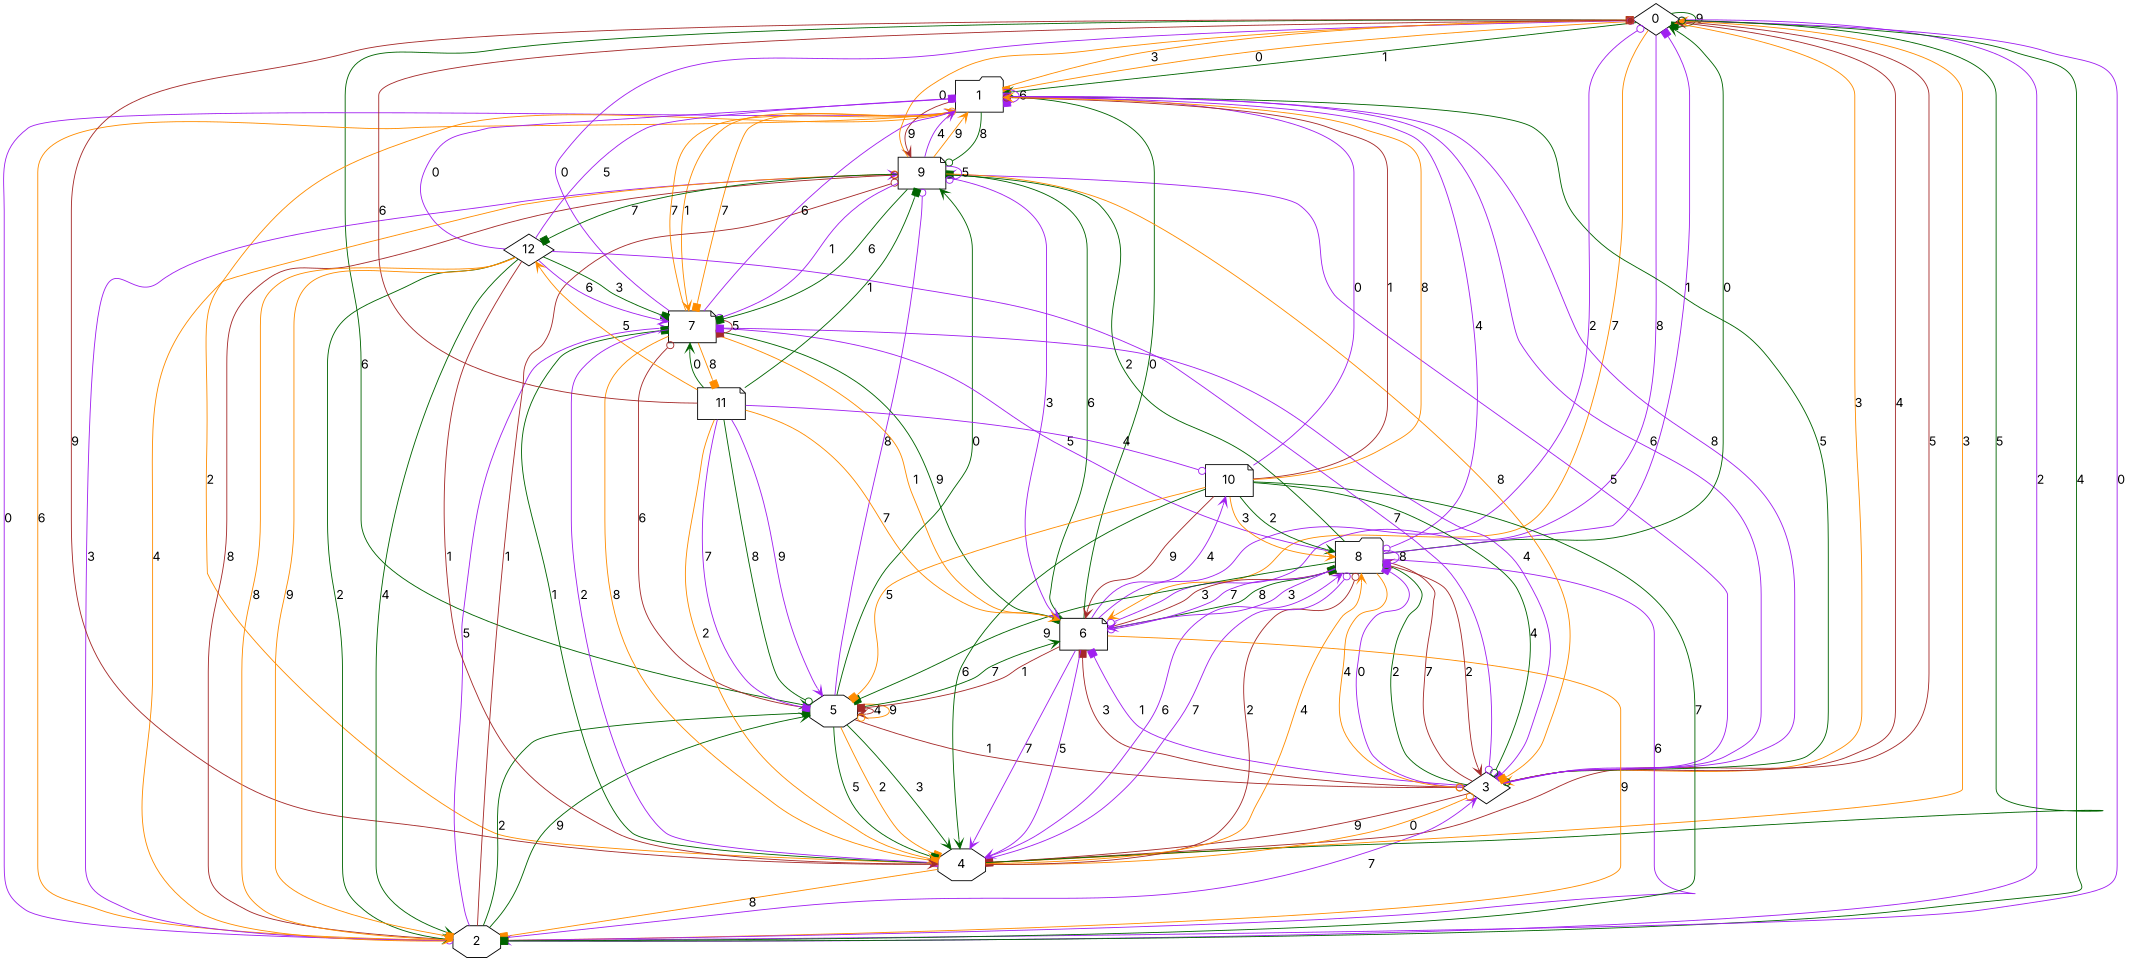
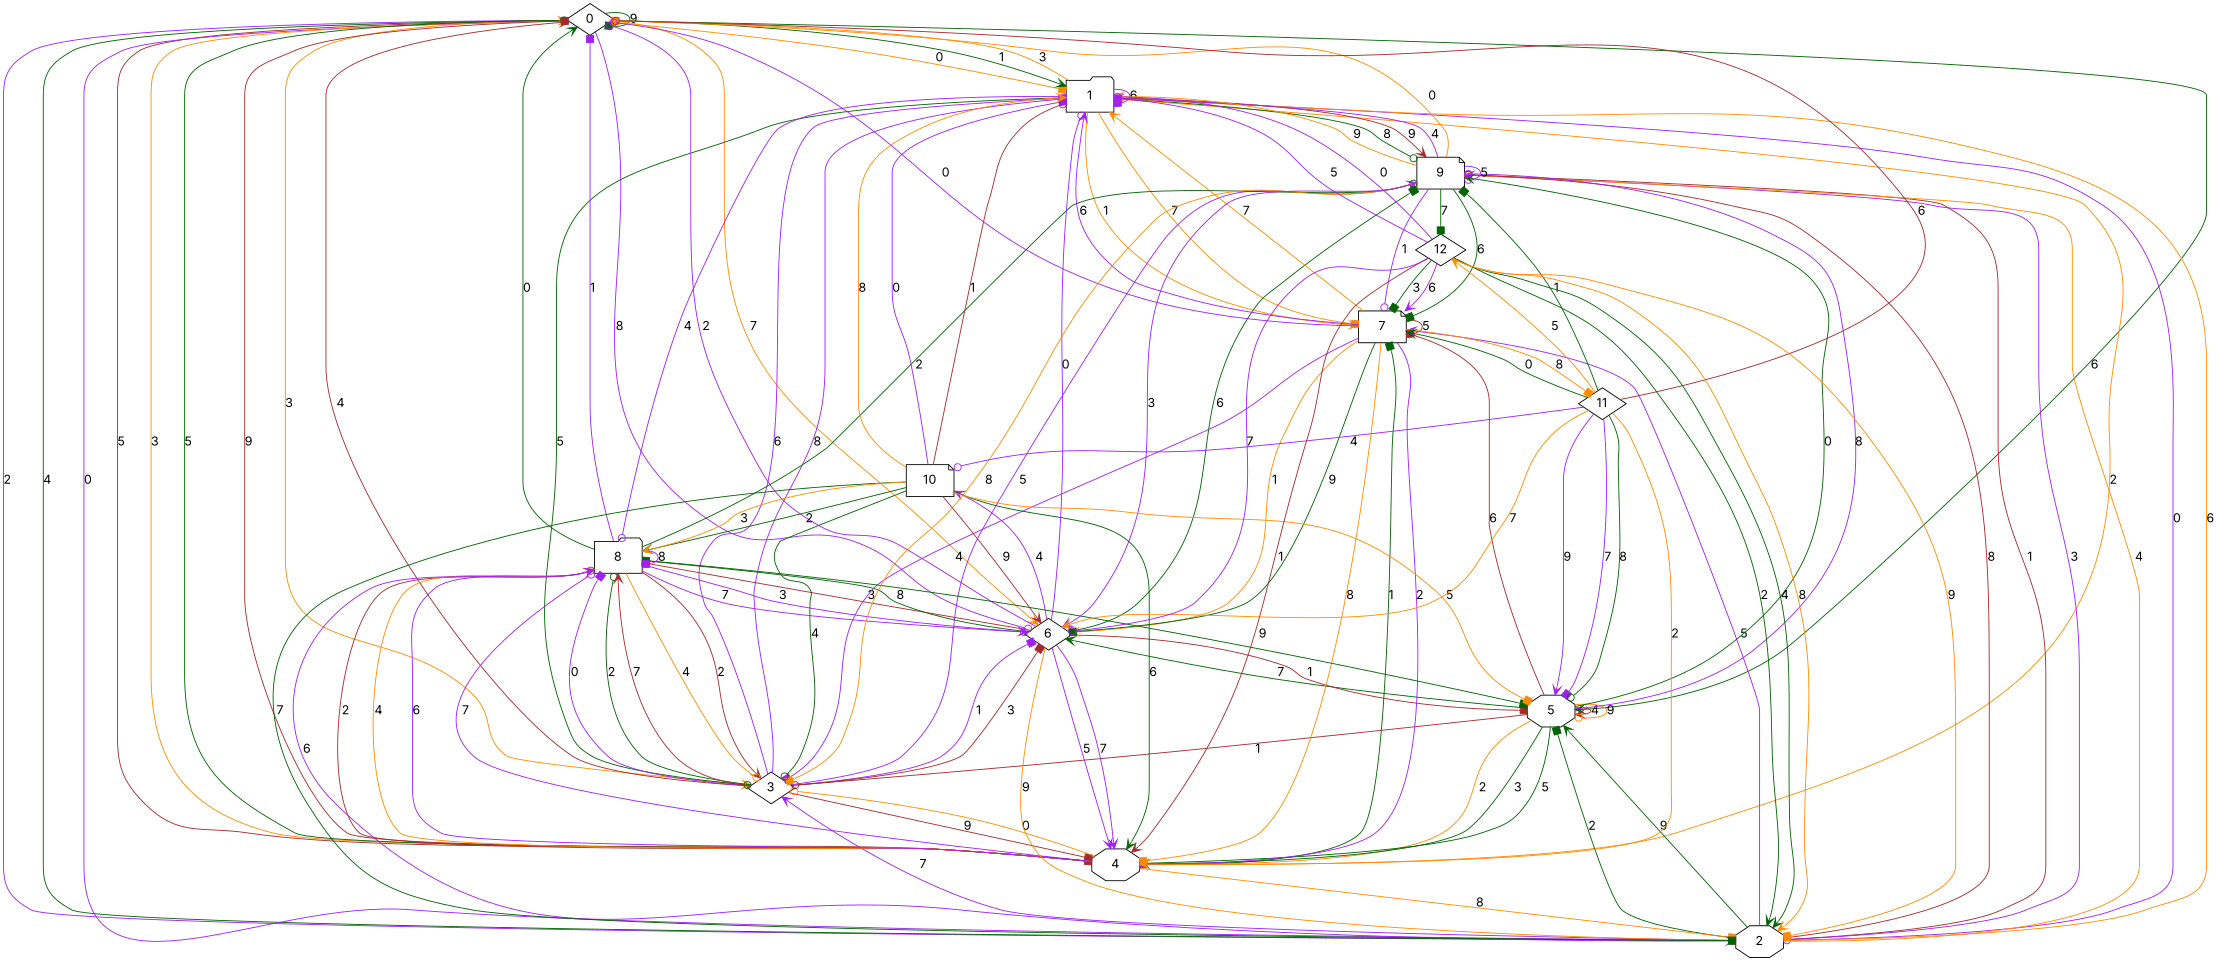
(1153, 311) -> (1062, 369)
(1134, 346) -> (1247, 437)
(721, 404) -> (1602, 404)
(1018, 420) -> none
(1084, 634) -> (1049, 634)
